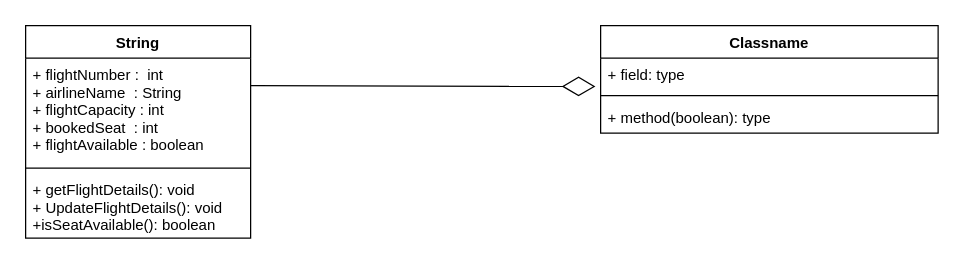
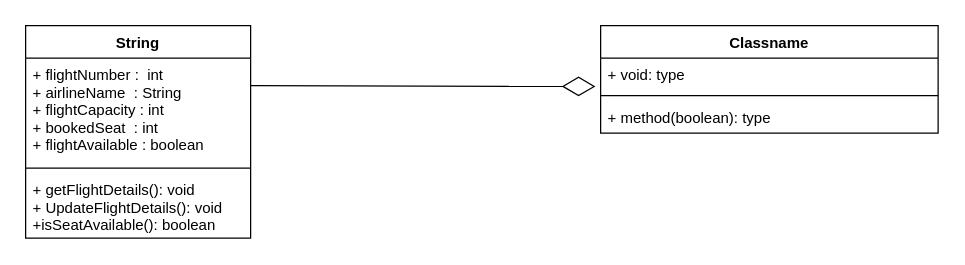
(652, 75) -> (650, 75)
